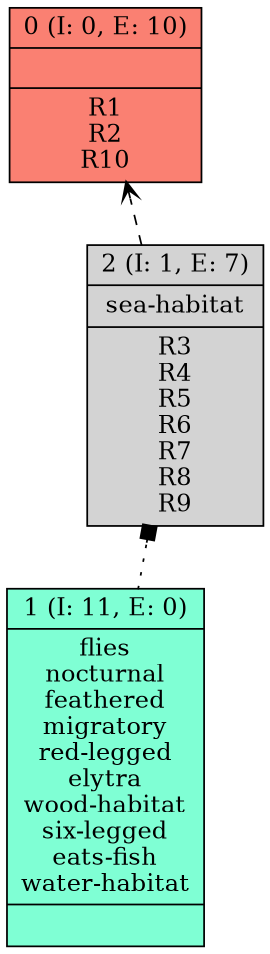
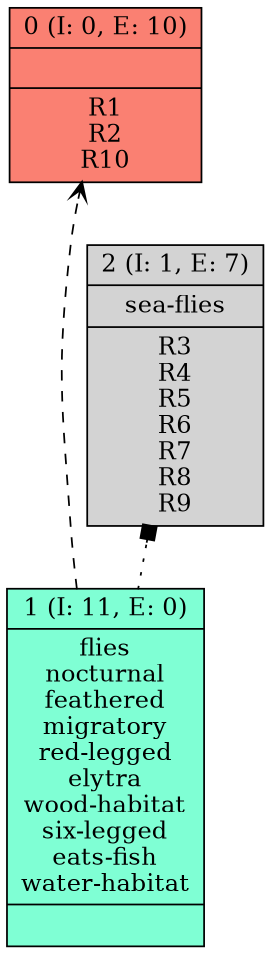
(136, 222) -> (62, 394)
(175, 305) -> (175, 305)
